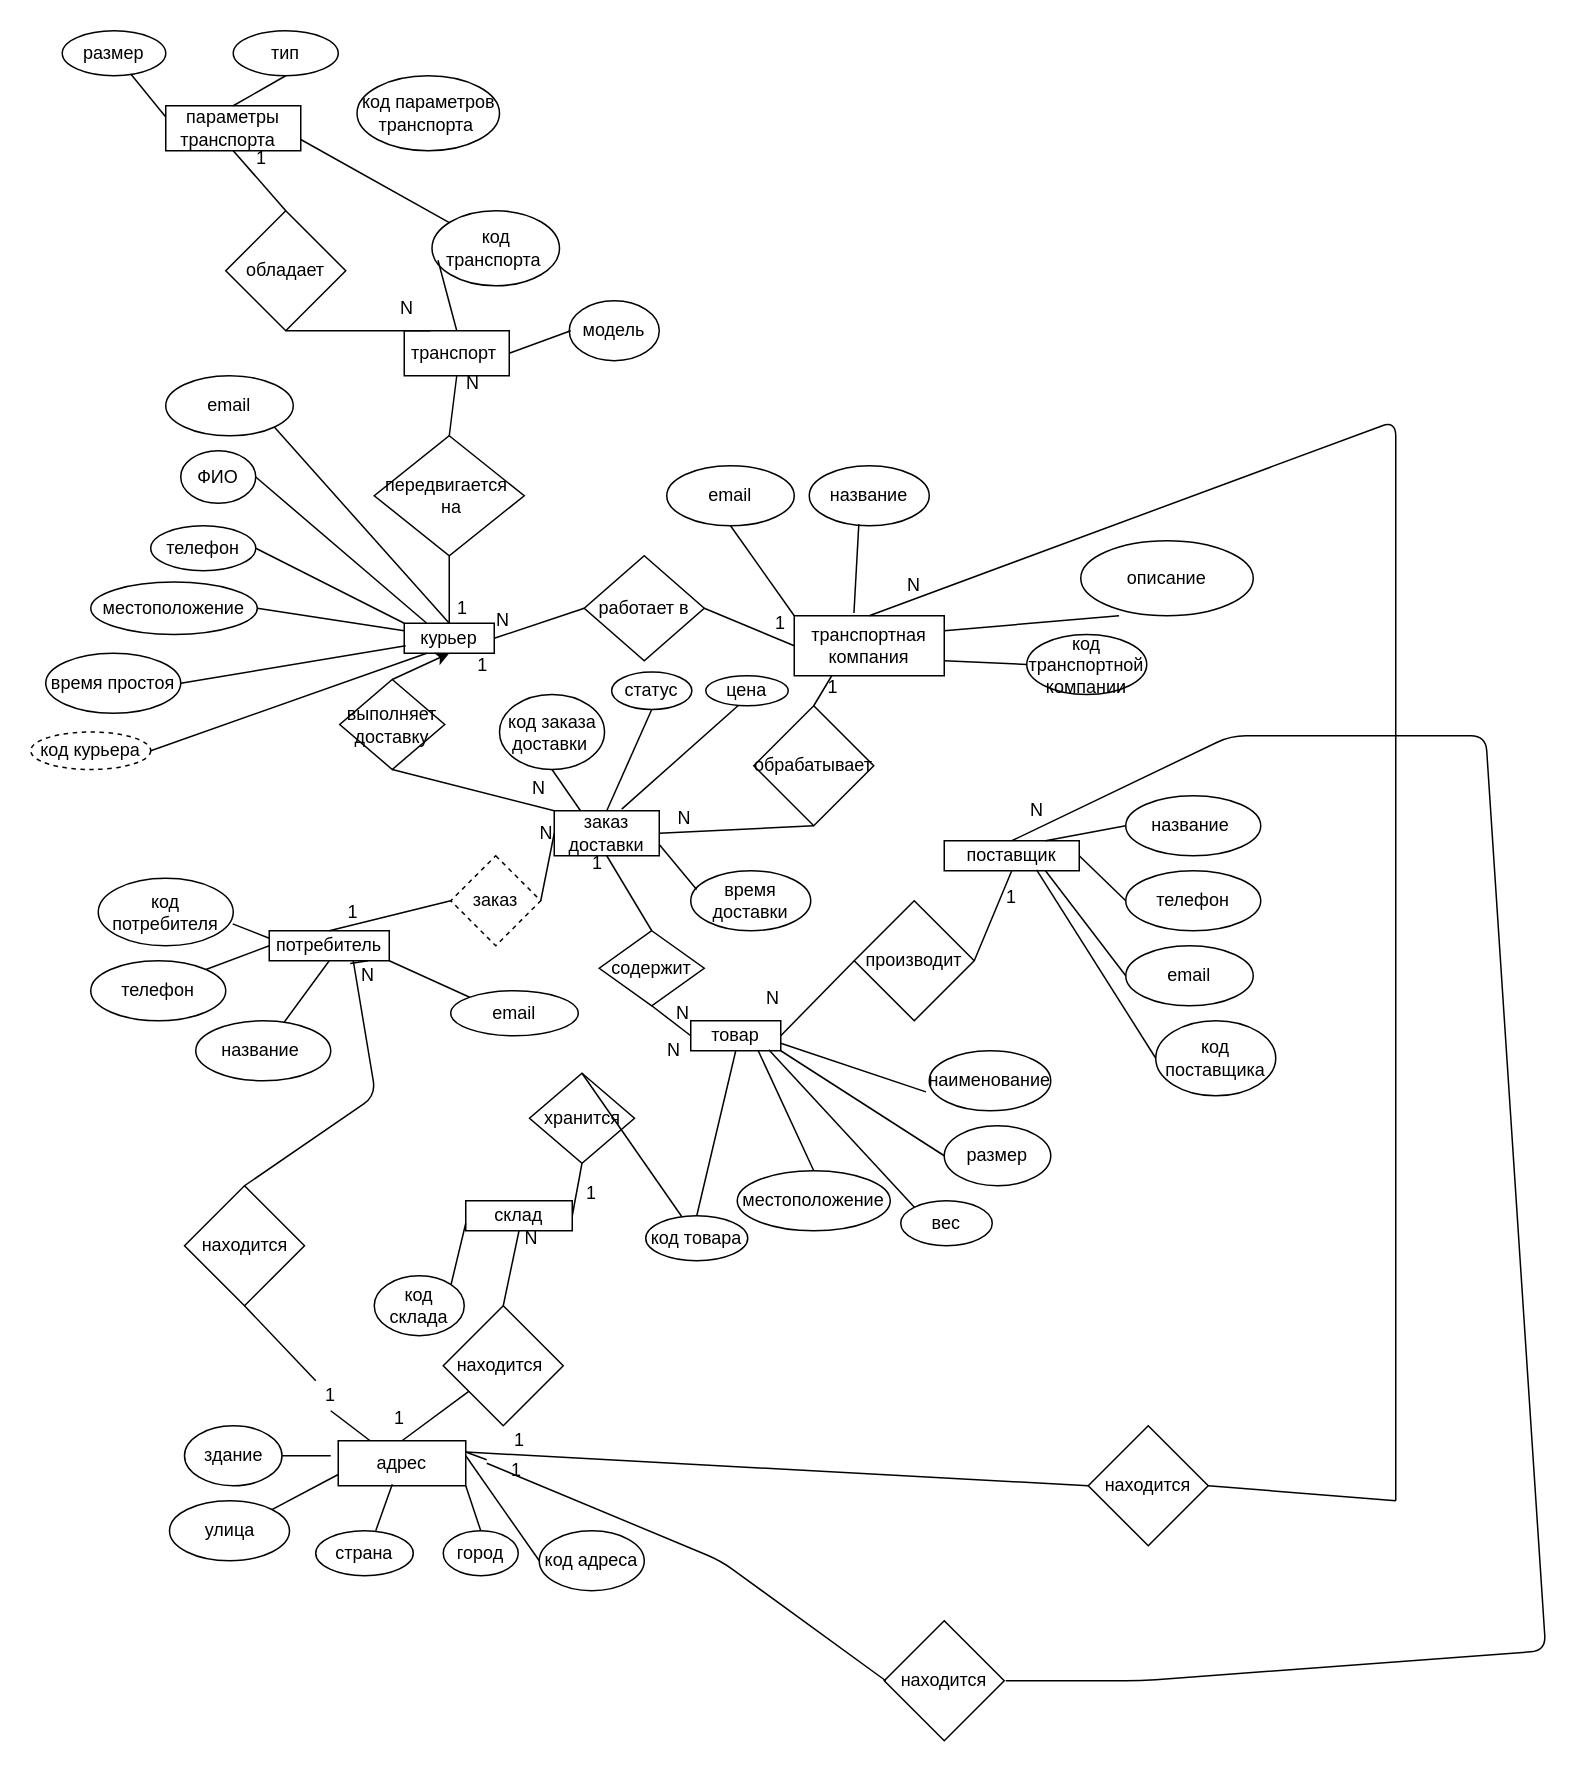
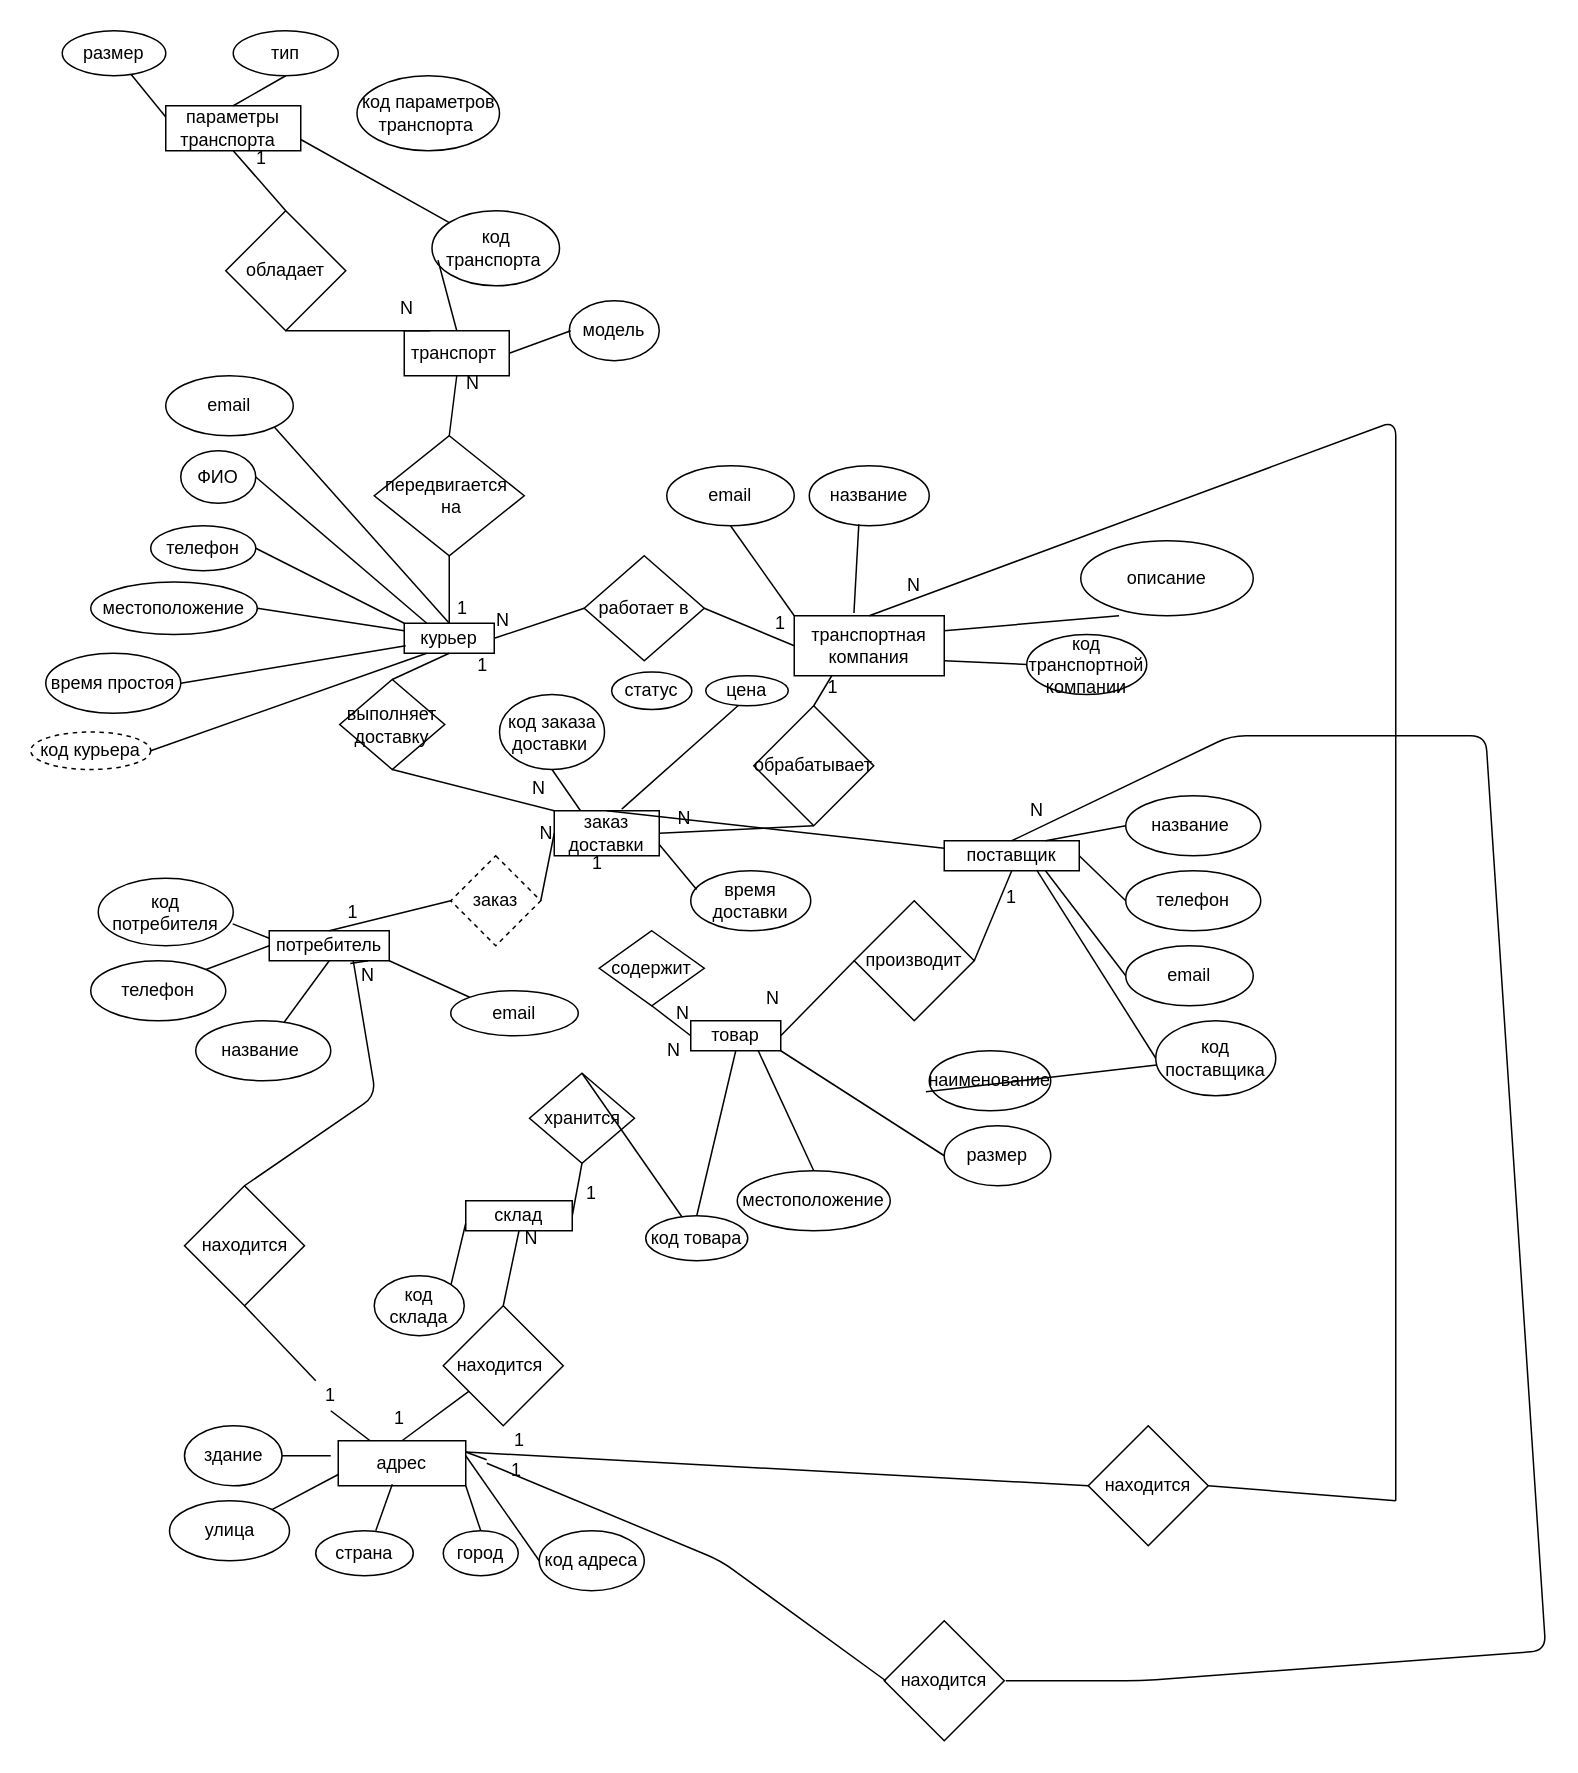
(439, 658) -> (443, 656)
(629, 760) -> (860, 839)
(630, 894) -> none
(854, 1068) -> (1041, 1078)
(842, 1129) -> none
(947, 1223) -> none
